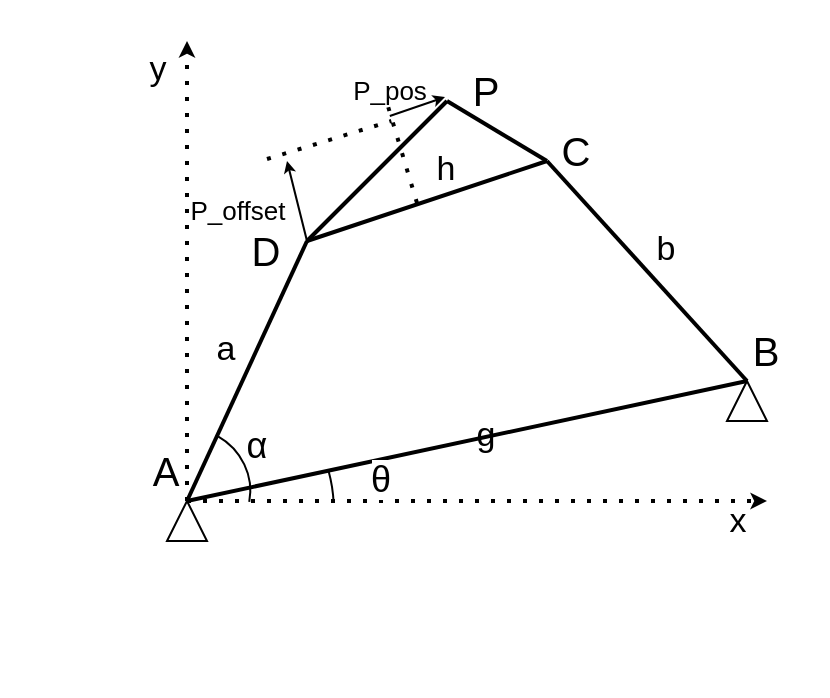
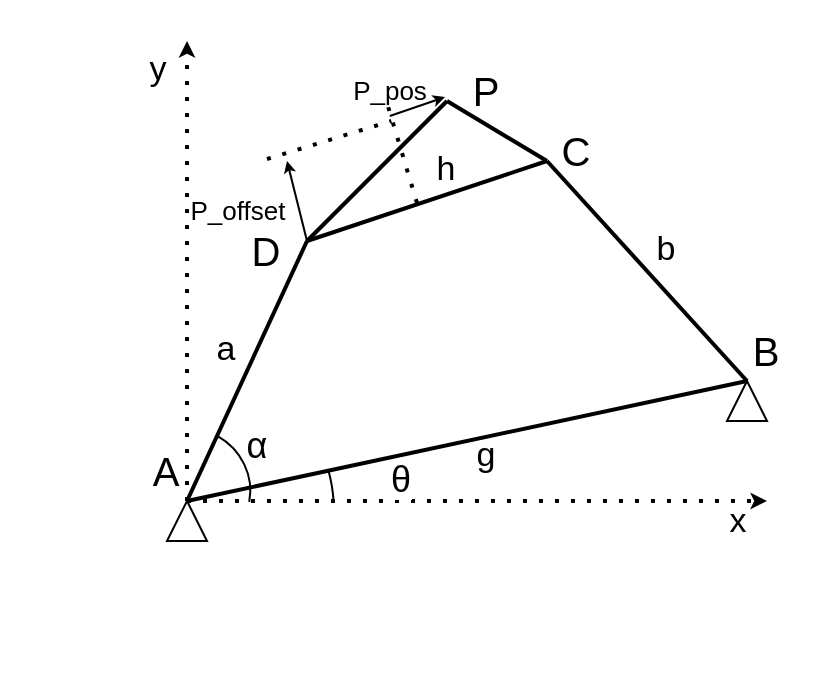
(487, 437) -> (487, 457)
(381, 481) -> (401, 481)
